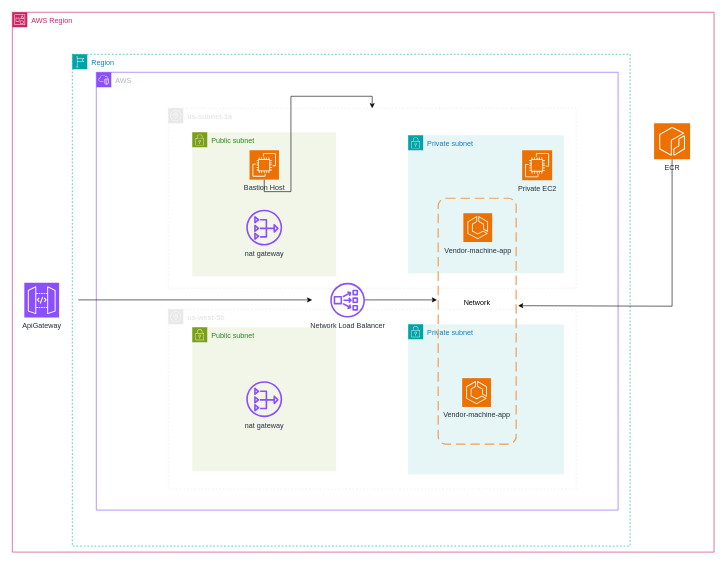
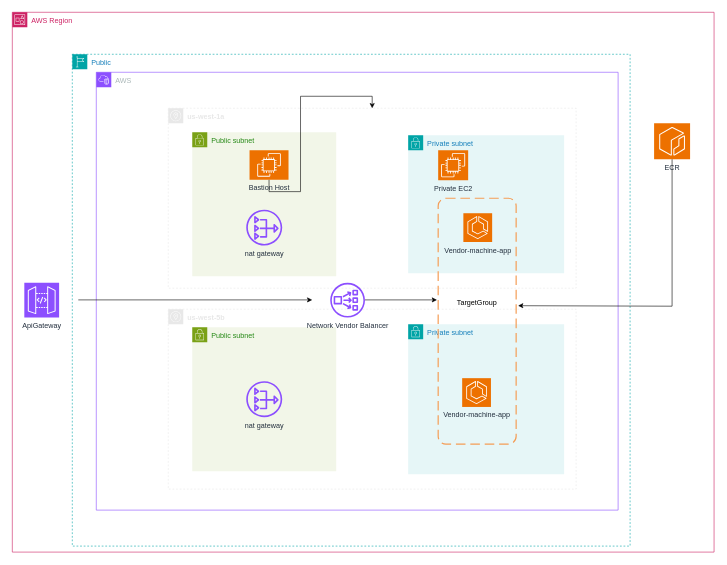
(103, 63) -> (102, 63)
(212, 117) -> (208, 117)
(264, 165) -> (269, 165)
(537, 165) -> (453, 165)
(477, 303) -> (477, 303)
(348, 326) -> (348, 326)
